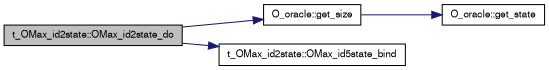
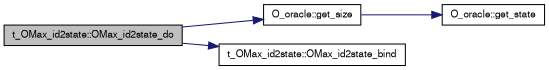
(312, 55) -> (312, 55)
